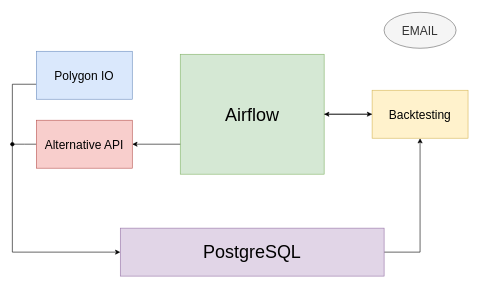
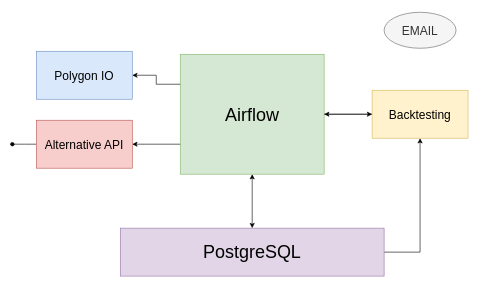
none -> (156, 77)
(12, 168) -> none
none -> (252, 222)
